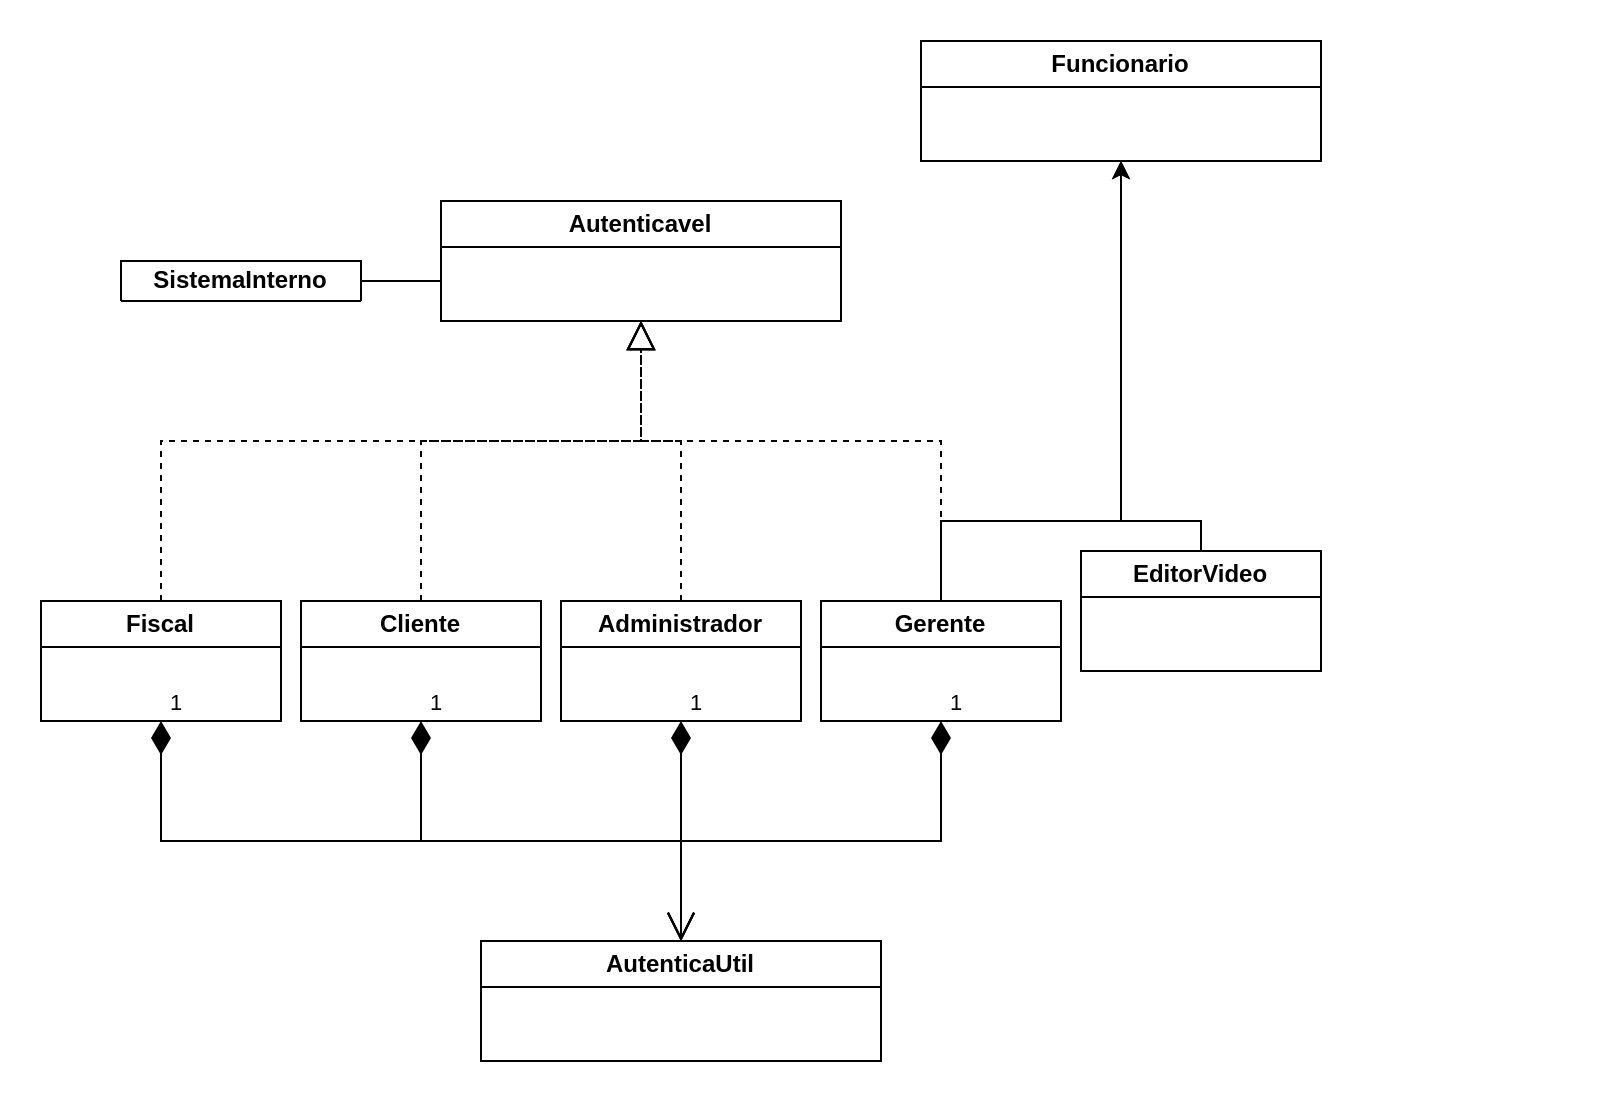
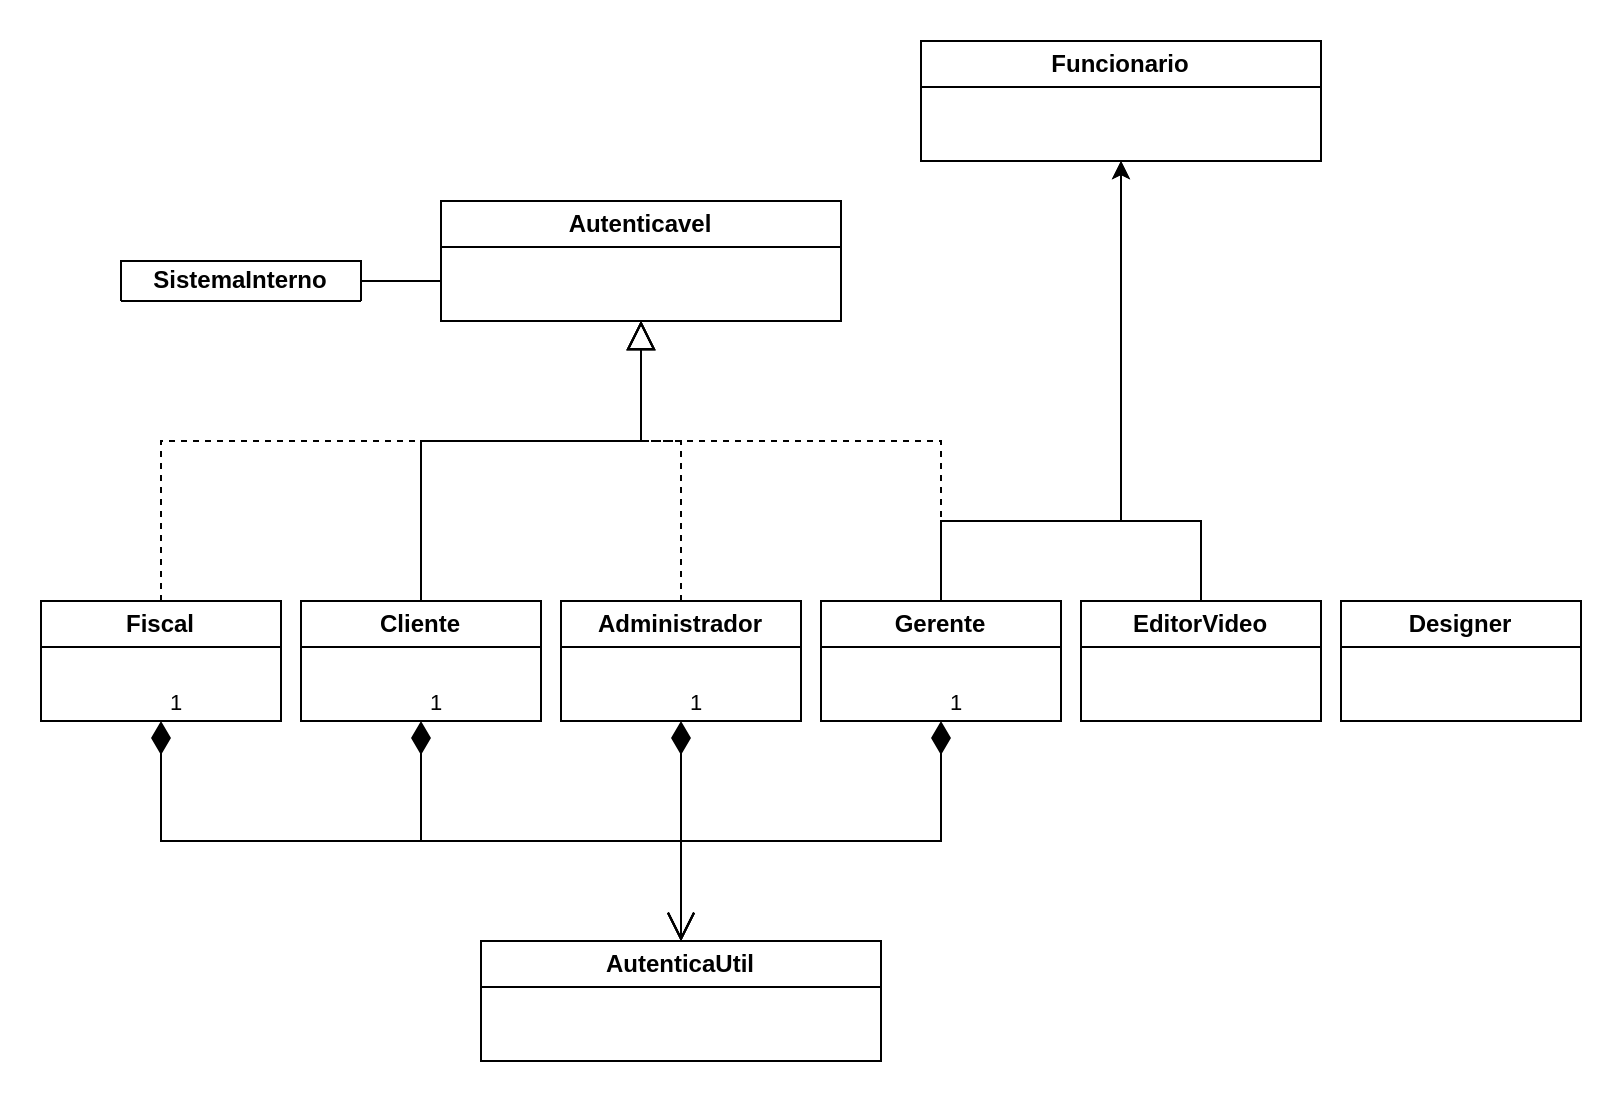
(421, 521) -> (421, 521)
(1201, 611) -> (1201, 661)
none -> (1461, 661)
